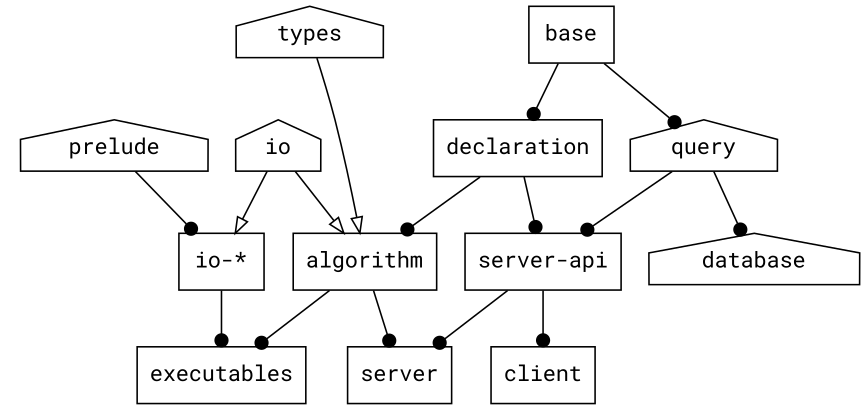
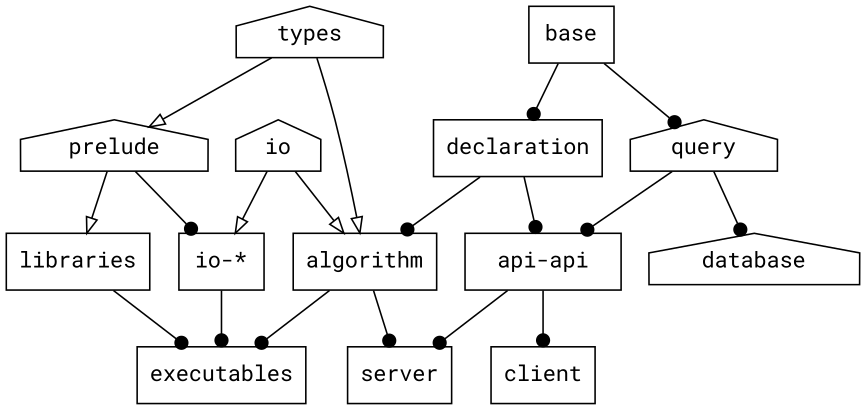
none -> (217, 88)
none -> (78, 262)
(543, 262) -> (543, 262)
